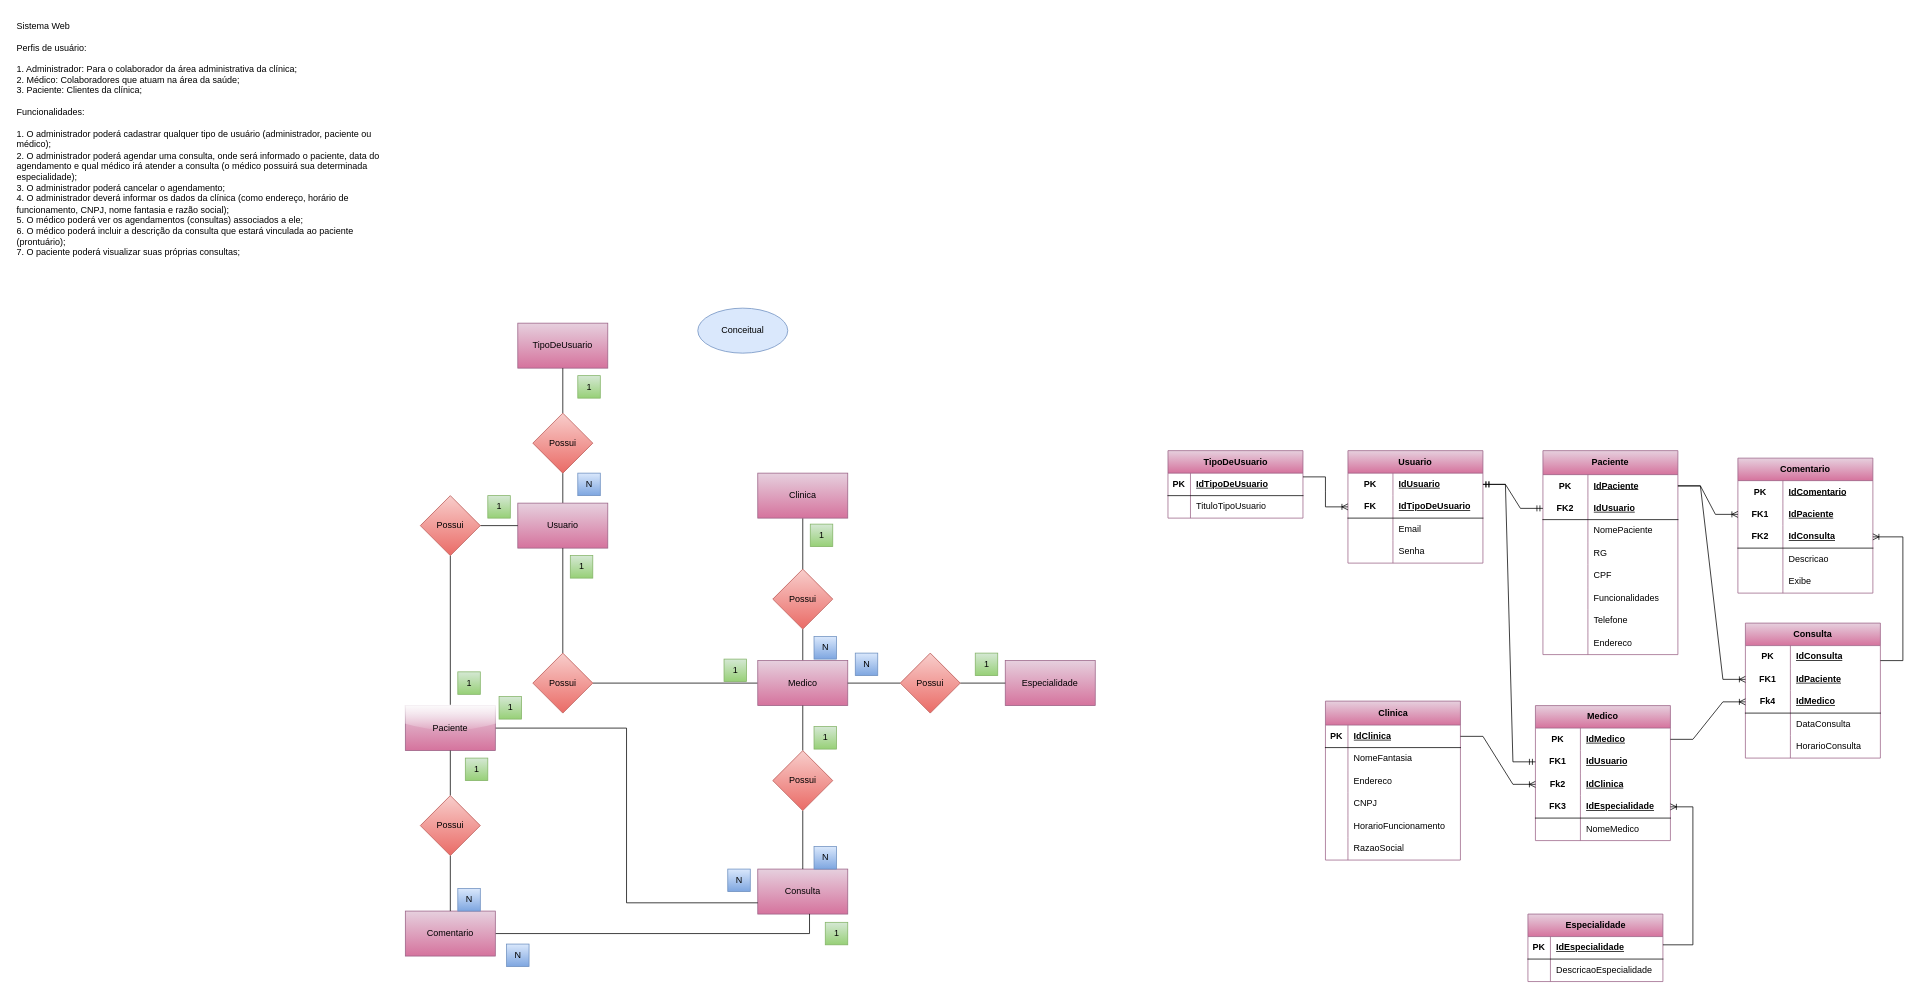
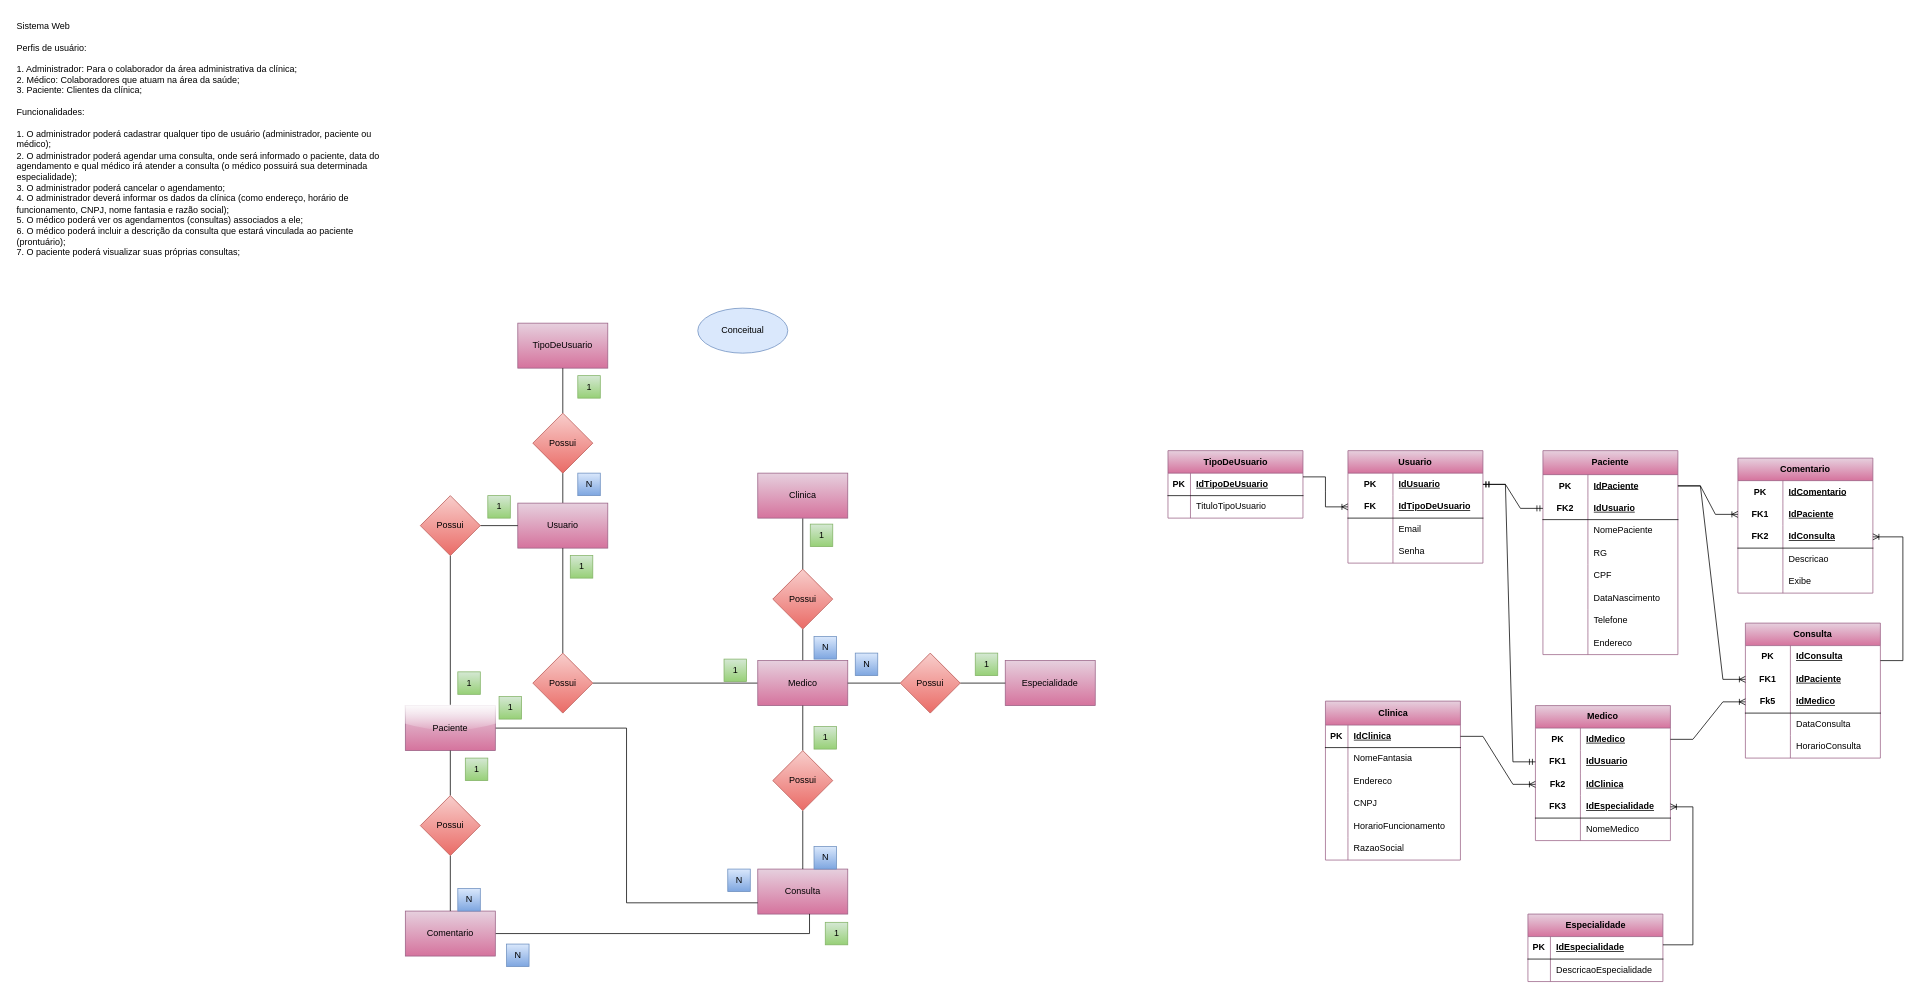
(1628, 598) -> (1628, 598)
(1768, 702) -> (1768, 702)
